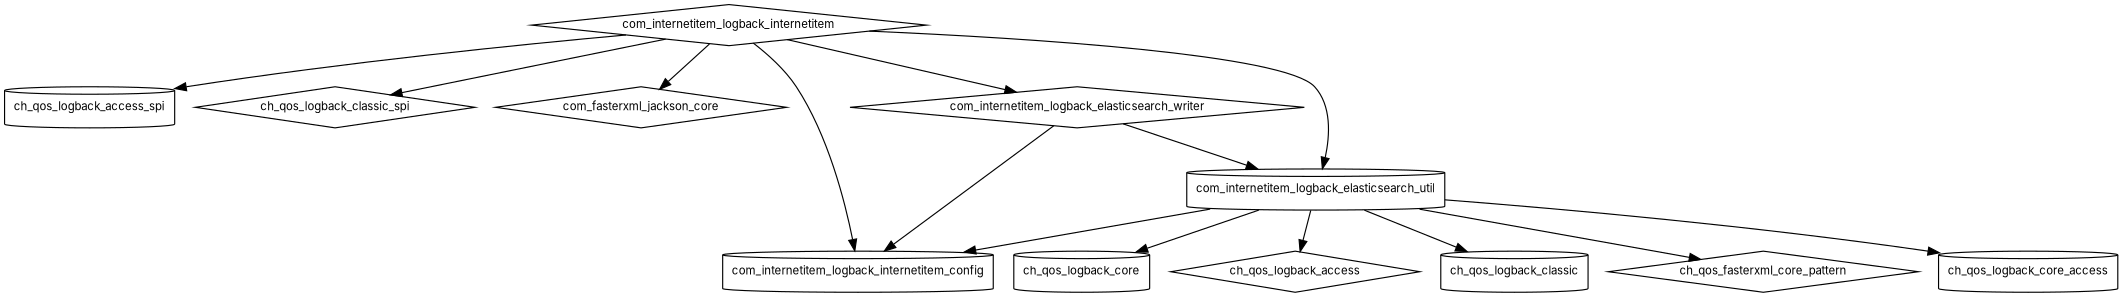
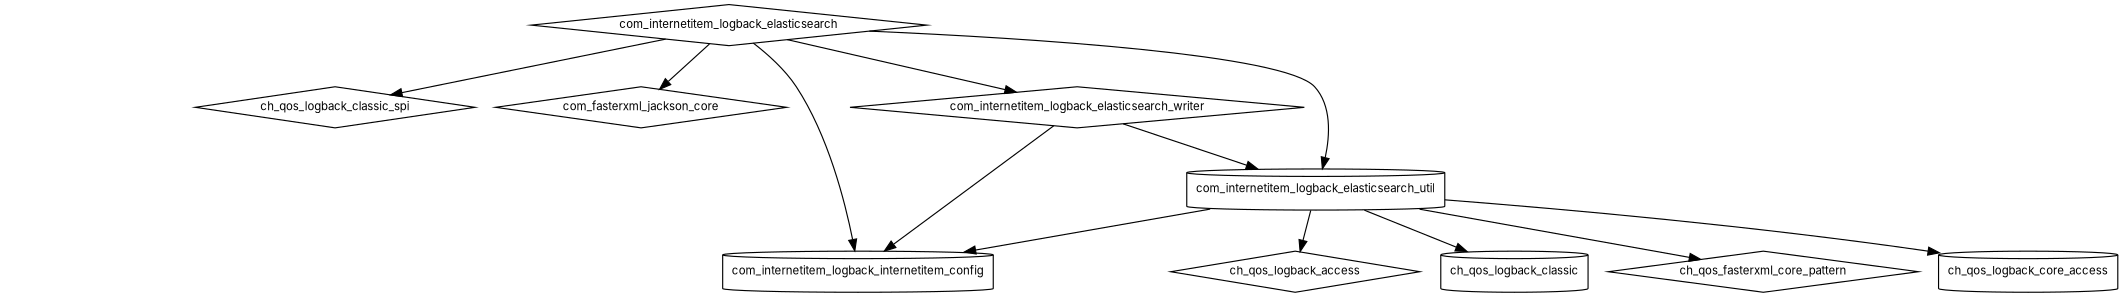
(729, 25) -> (729, 25)
(90, 107) -> none
(1082, 272) -> none
